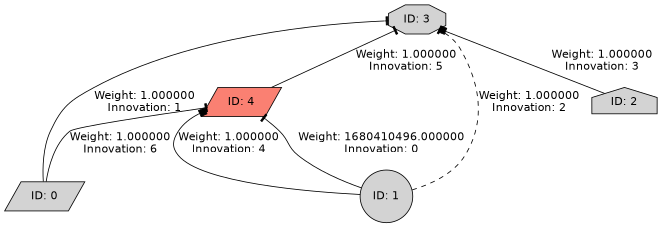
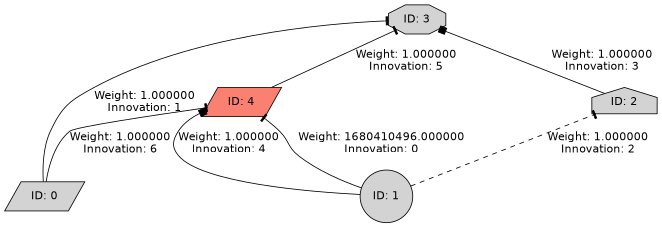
(477, 121) -> (501, 151)
